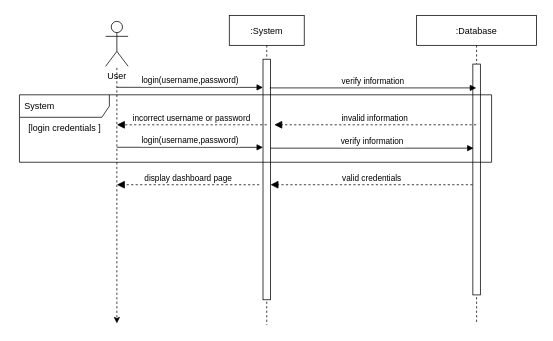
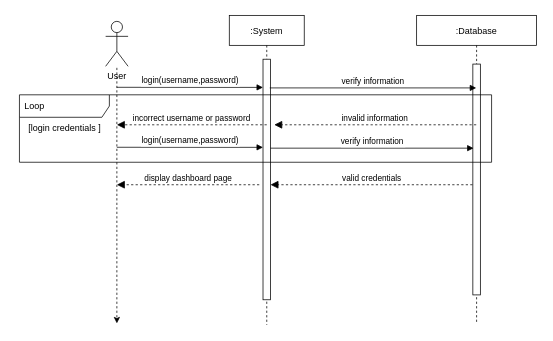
(39, 106) -> (34, 106)
